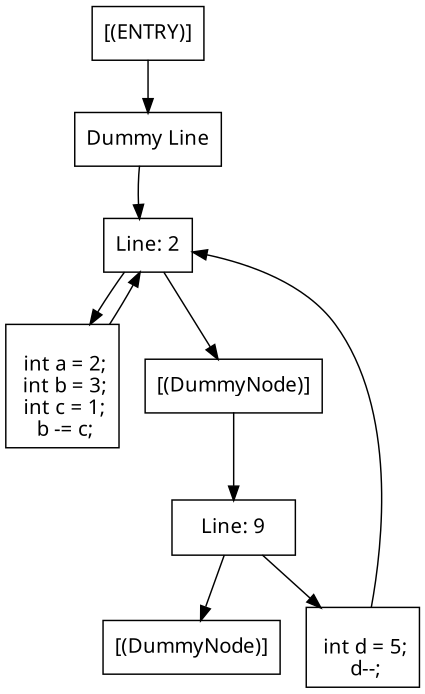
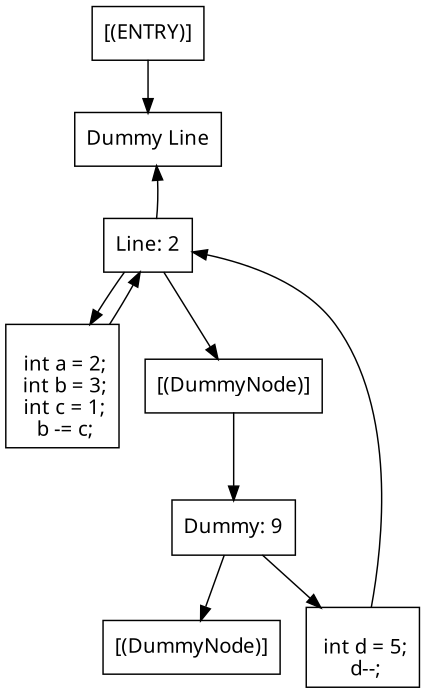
(138, 185) -> (158, 200)
(234, 528) -> (234, 528)
